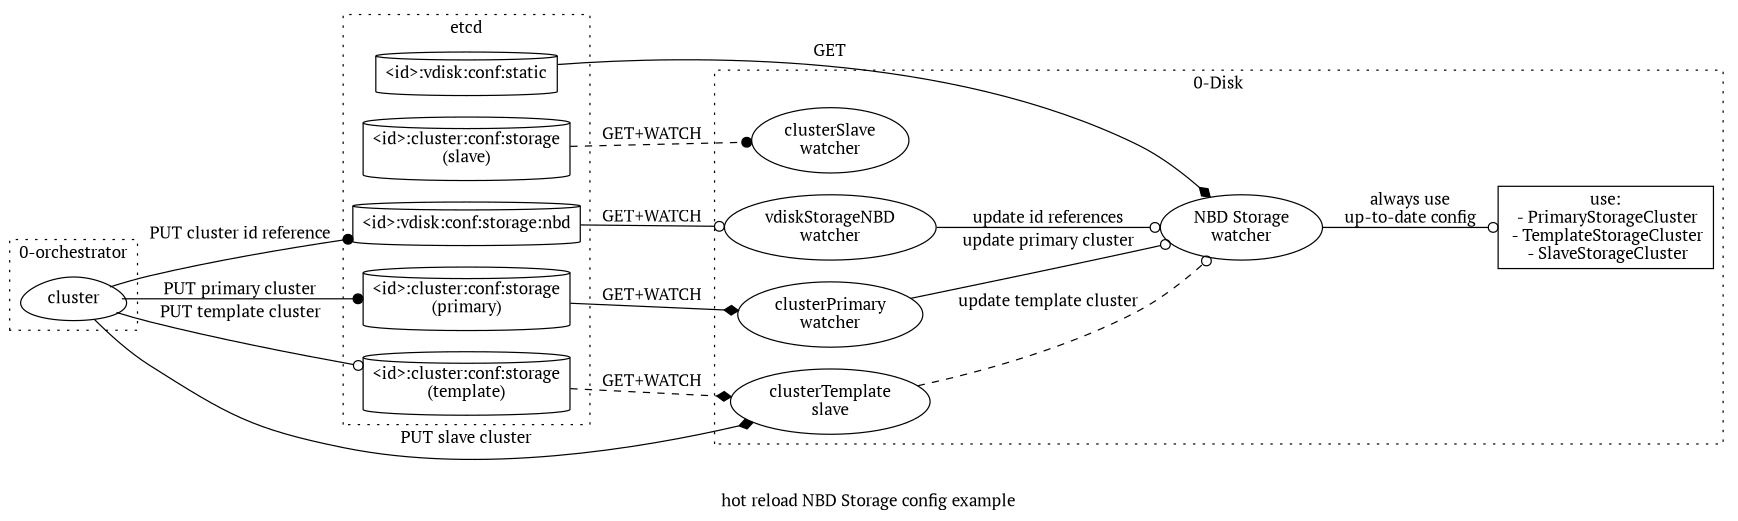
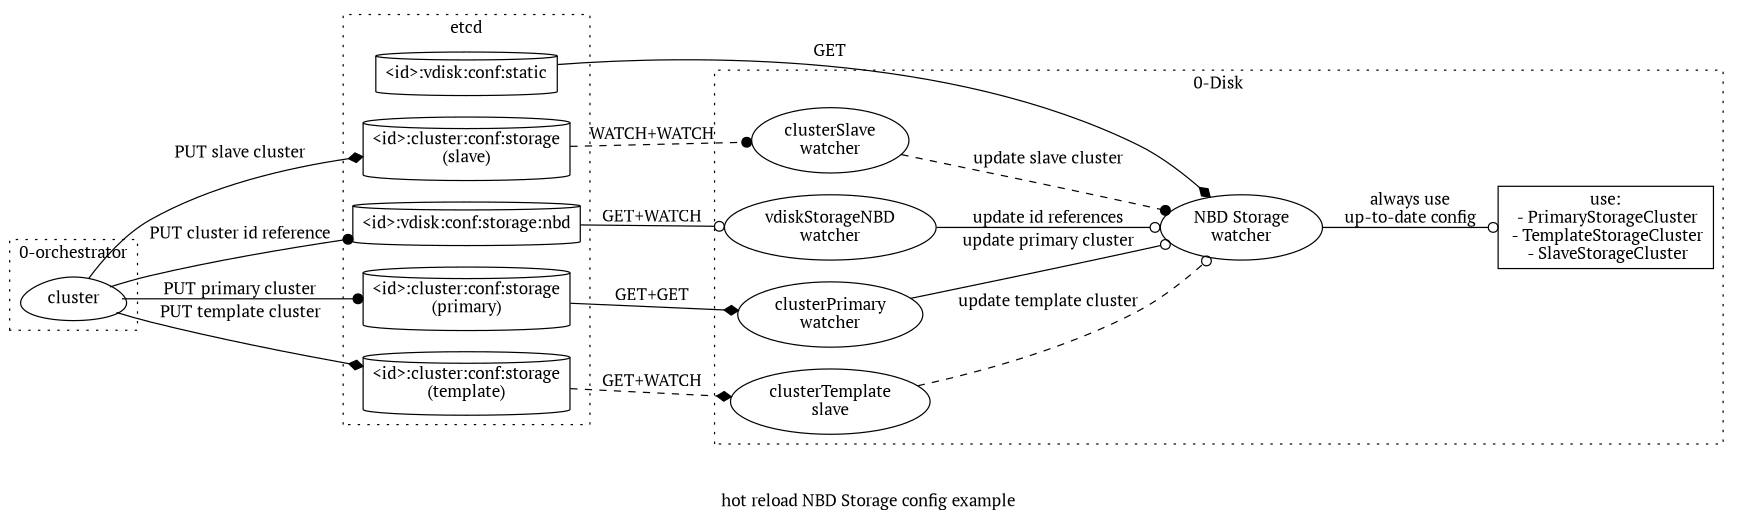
(652, 135) -> (652, 135)
none -> (1031, 182)
(652, 296) -> (652, 296)
(234, 341) -> (234, 341)
(400, 456) -> (206, 194)
